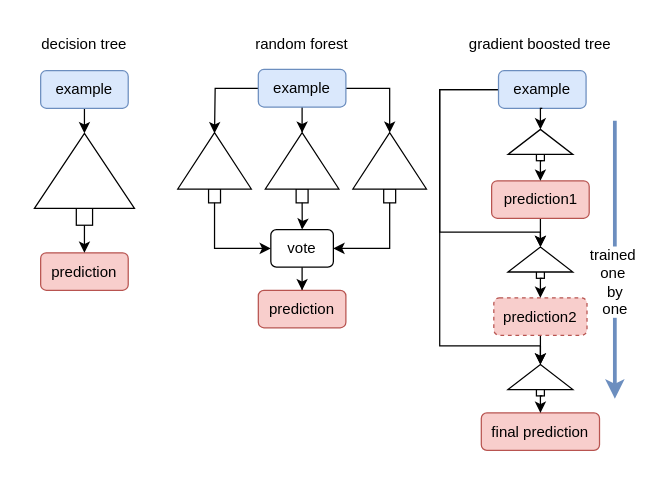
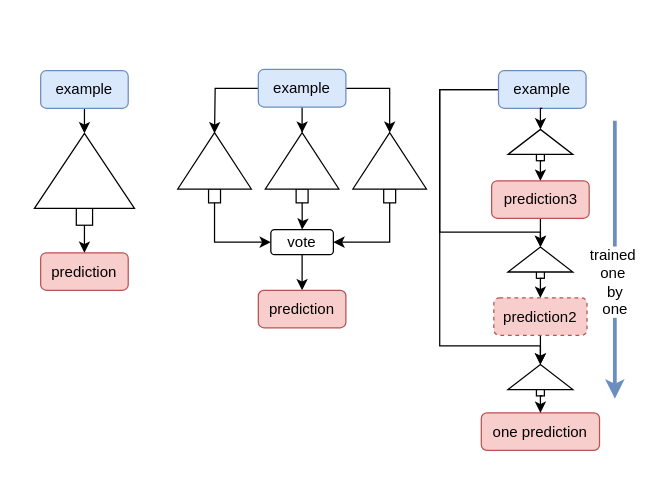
(84, 44) -> none
(302, 44) -> none
(540, 44) -> none
(541, 199) -> (541, 199)
(302, 248) -> (302, 242)
(540, 432) -> (540, 432)
